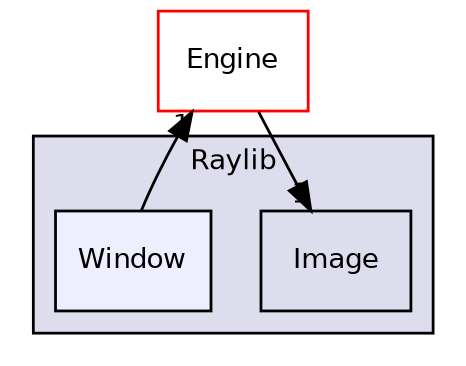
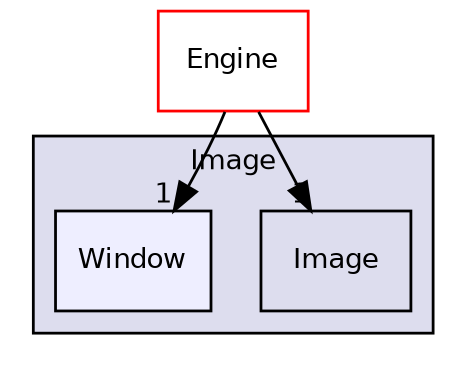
(233, 162) -> (233, 162)
(158, 173) -> (206, 153)
